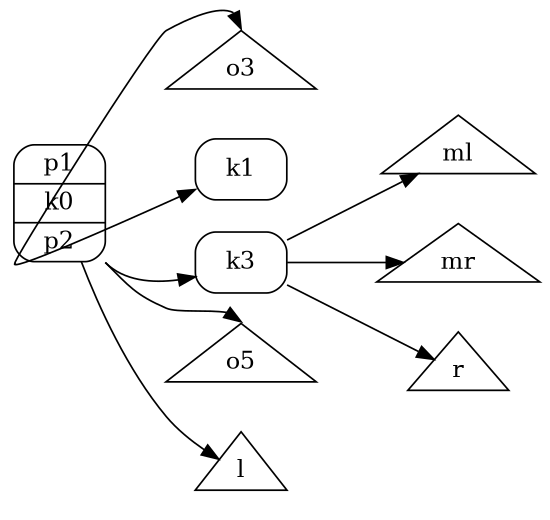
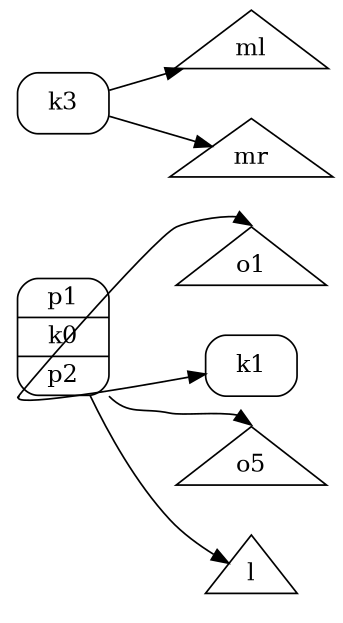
(241, 69) -> (251, 266)
(139, 280) -> none
(458, 371) -> none
